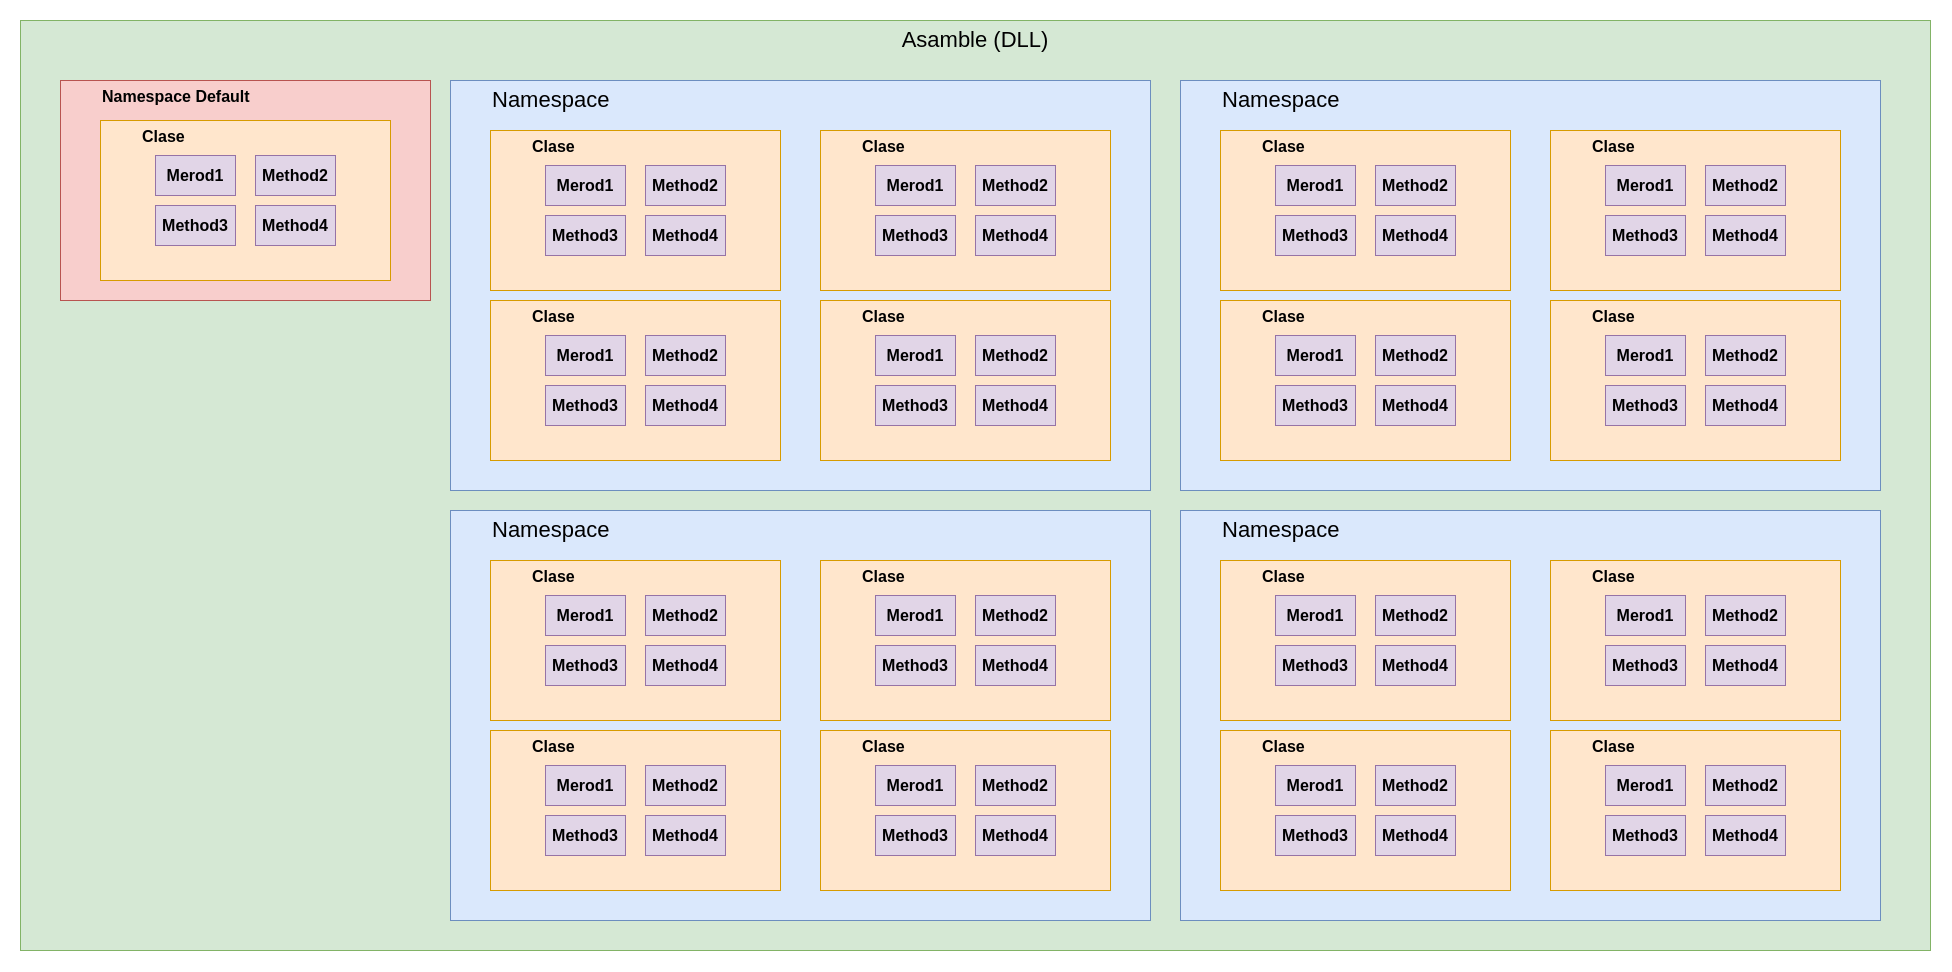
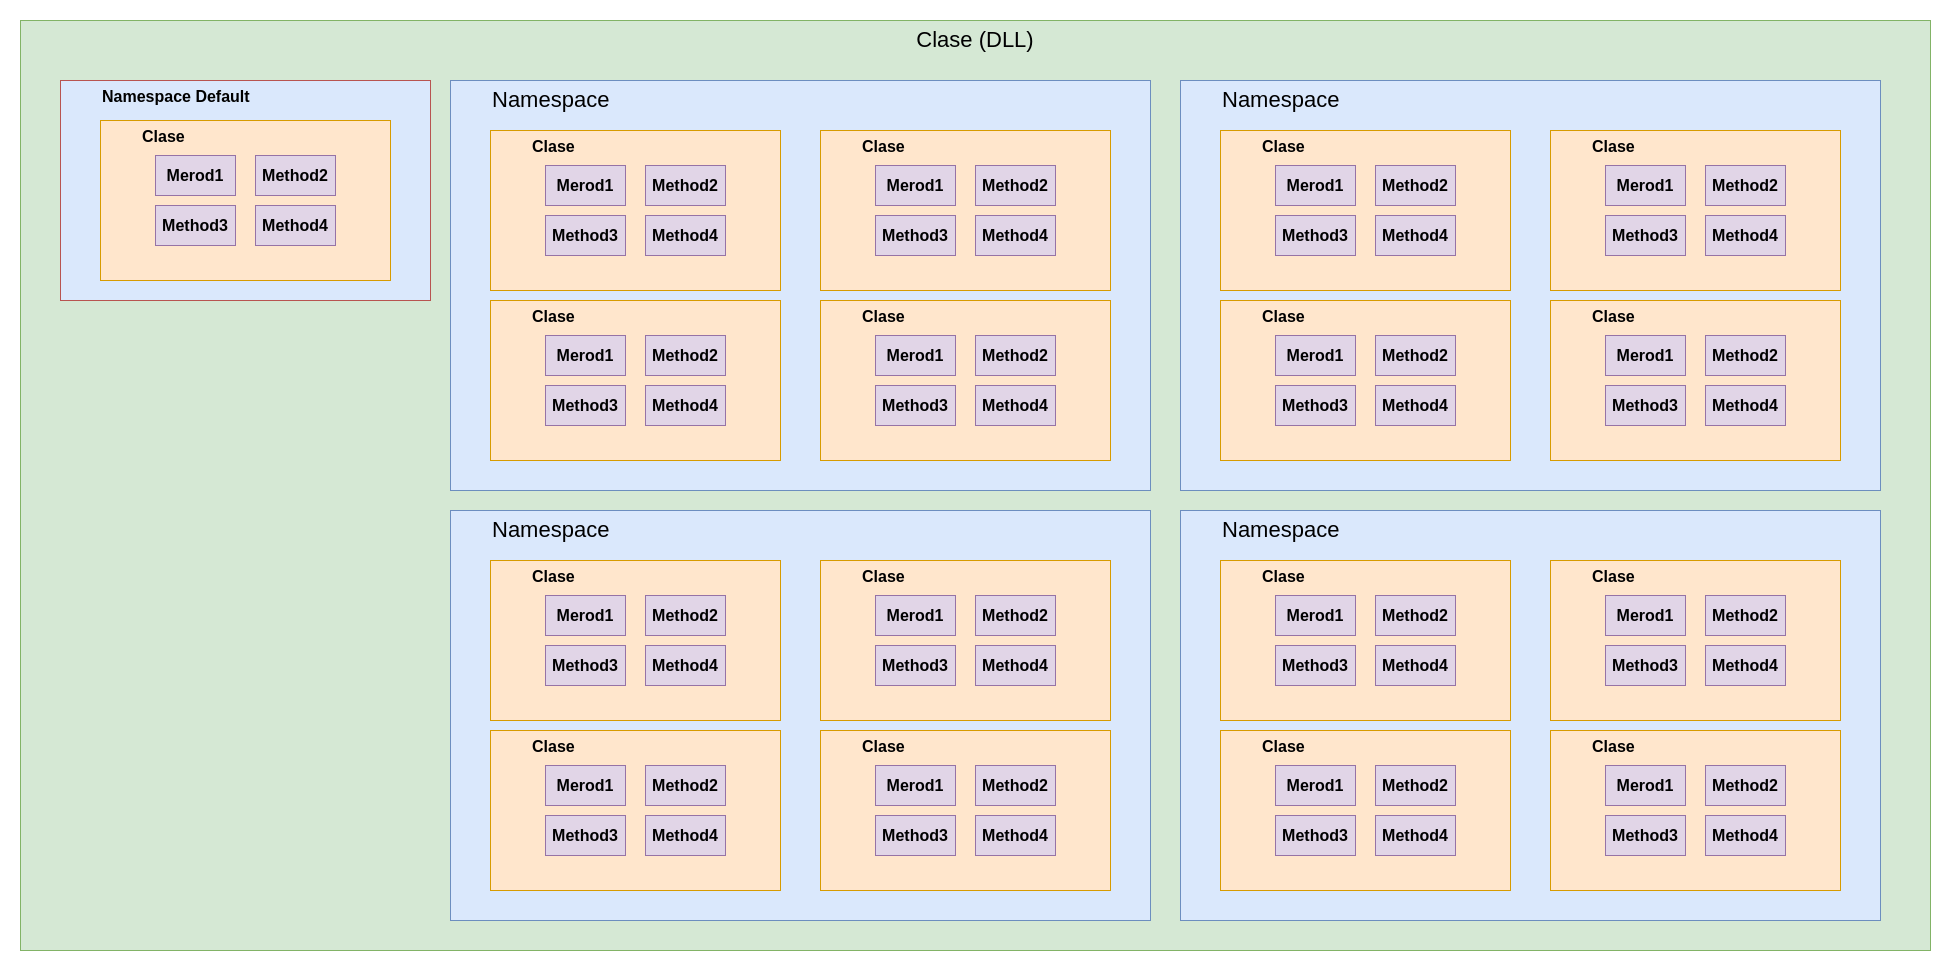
(976, 41) -> (976, 41)
(135, 97) -> (135, 97)
